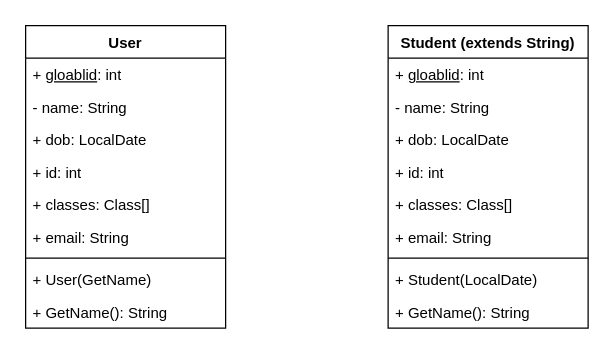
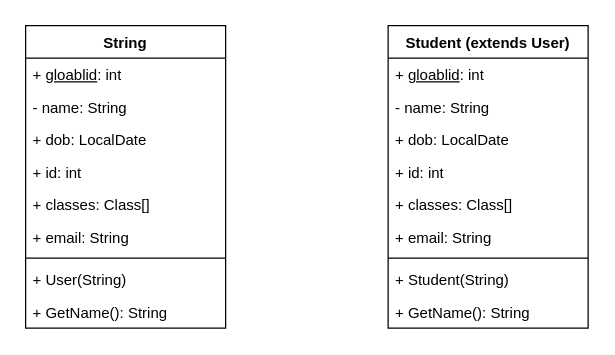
(126, 43) -> (126, 43)
(488, 43) -> (488, 43)
(94, 281) -> (88, 281)
(476, 281) -> (463, 281)
